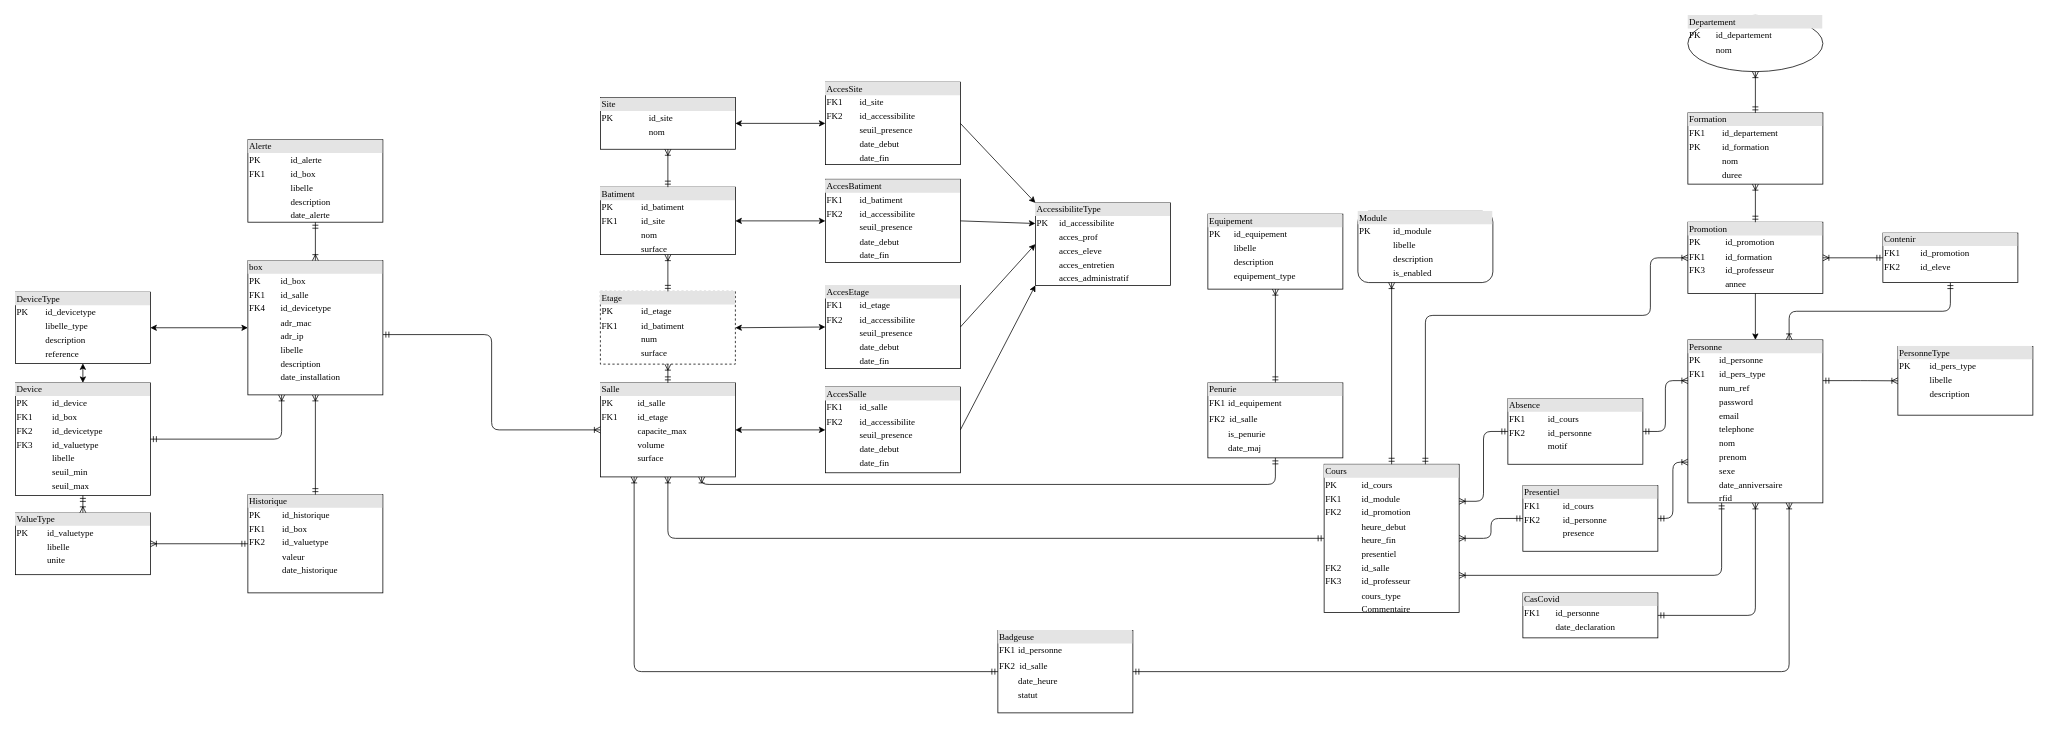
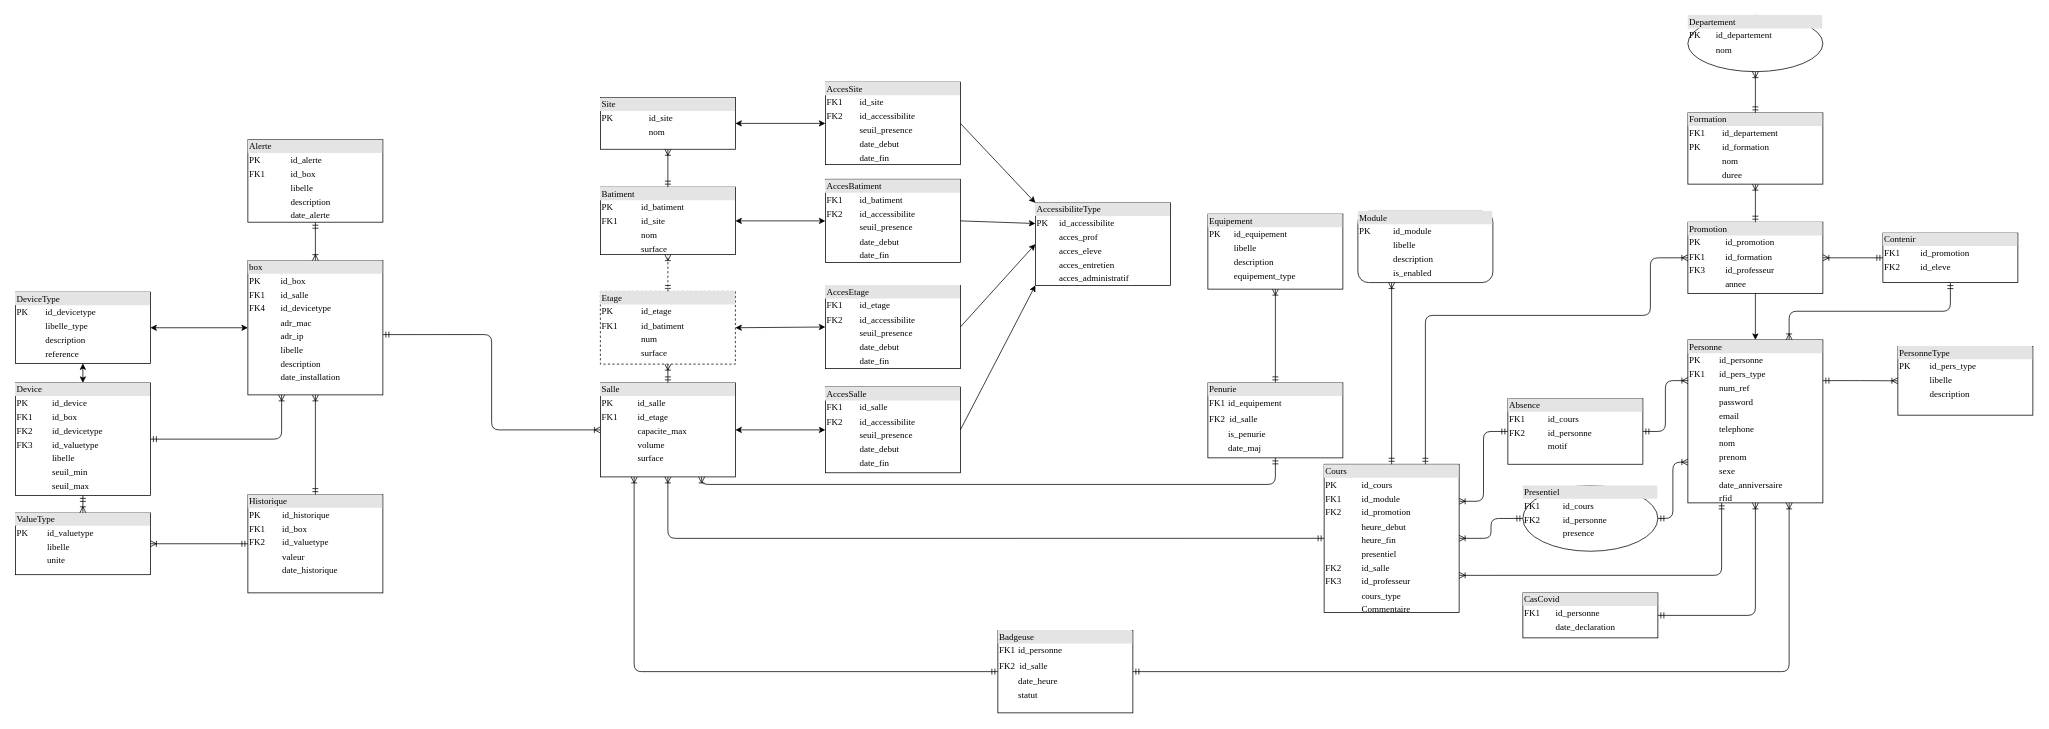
(668, 272) -> (668, 272)
(1590, 518) -> (1590, 518)
